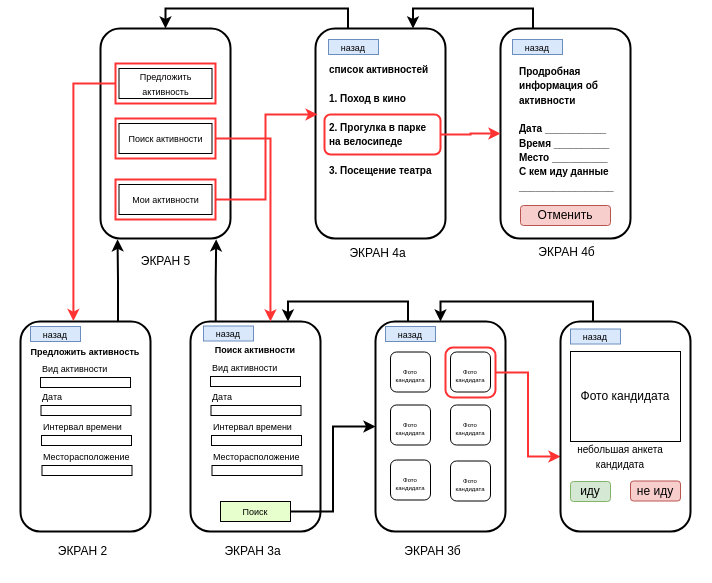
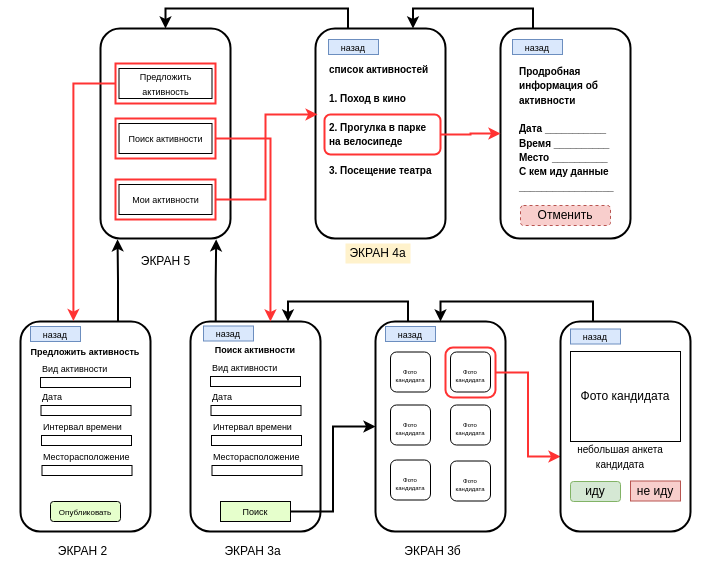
(566, 216) -> (566, 216)
(567, 253) -> none
(378, 254) -> (378, 254)
(656, 491) -> (656, 491)
(591, 492) -> (596, 492)
none -> (86, 512)
